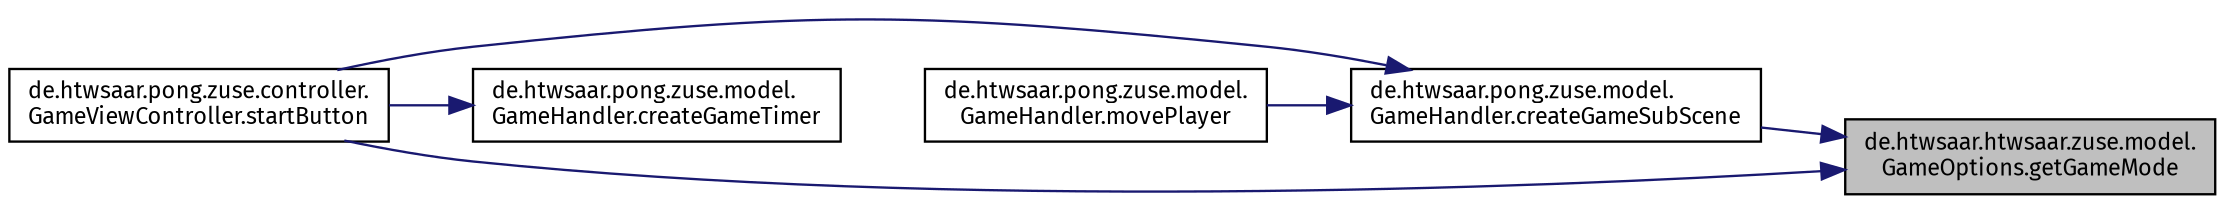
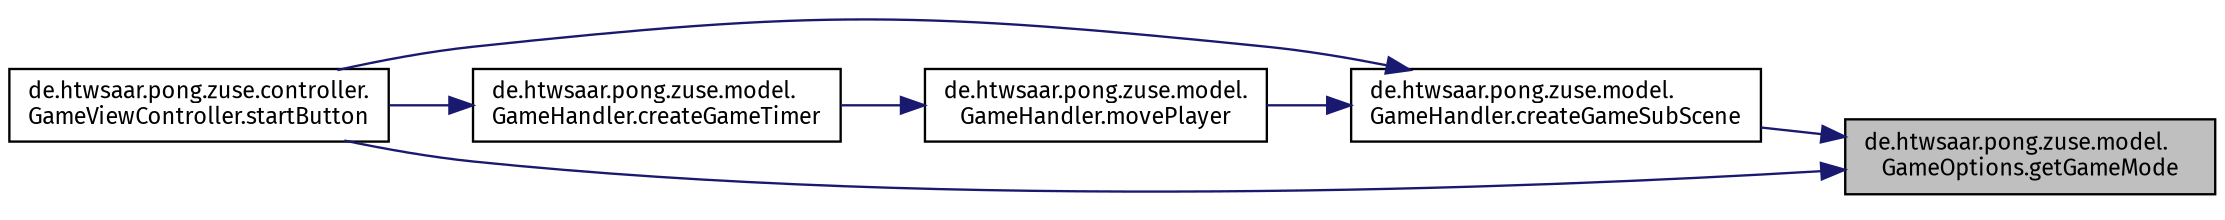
none -> (871, 105)
(2030, 157) -> (2030, 157)
